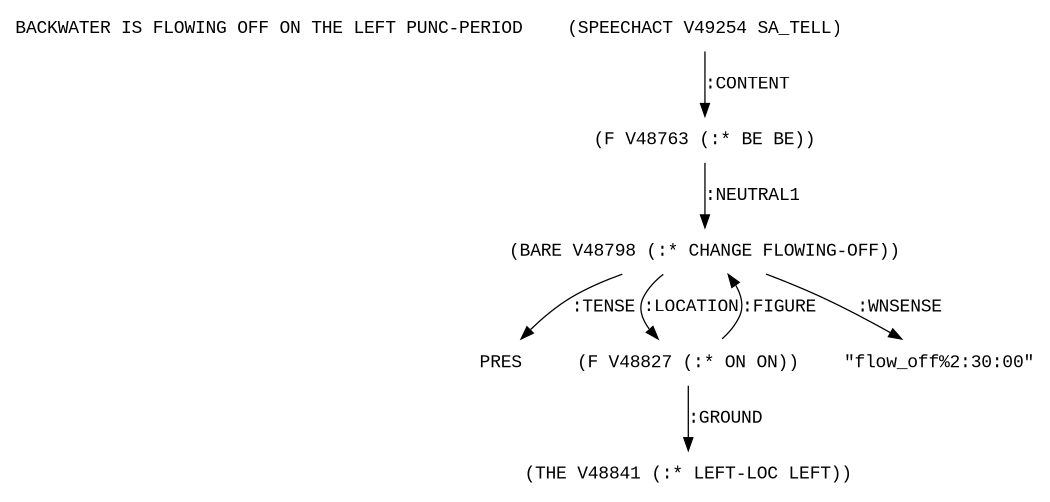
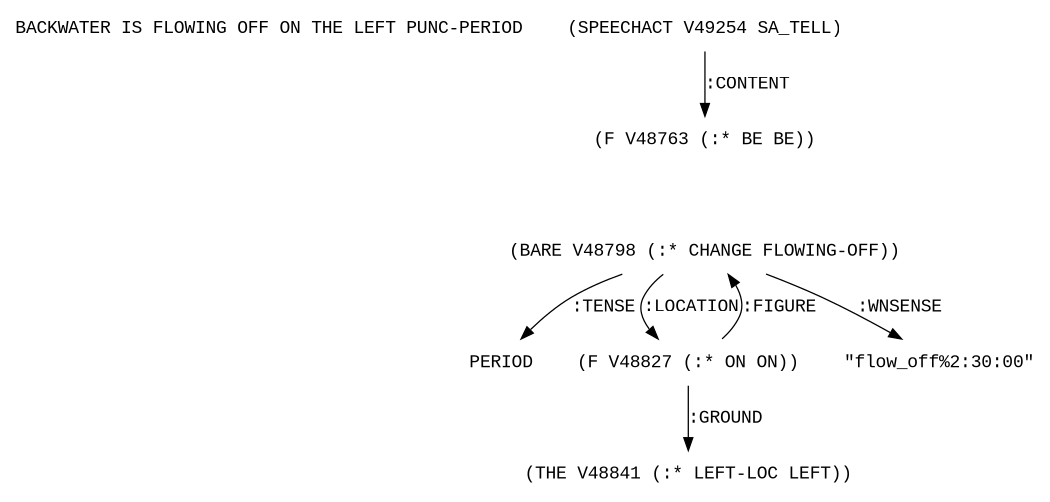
(705, 189) -> none
(501, 362) -> (501, 362)
